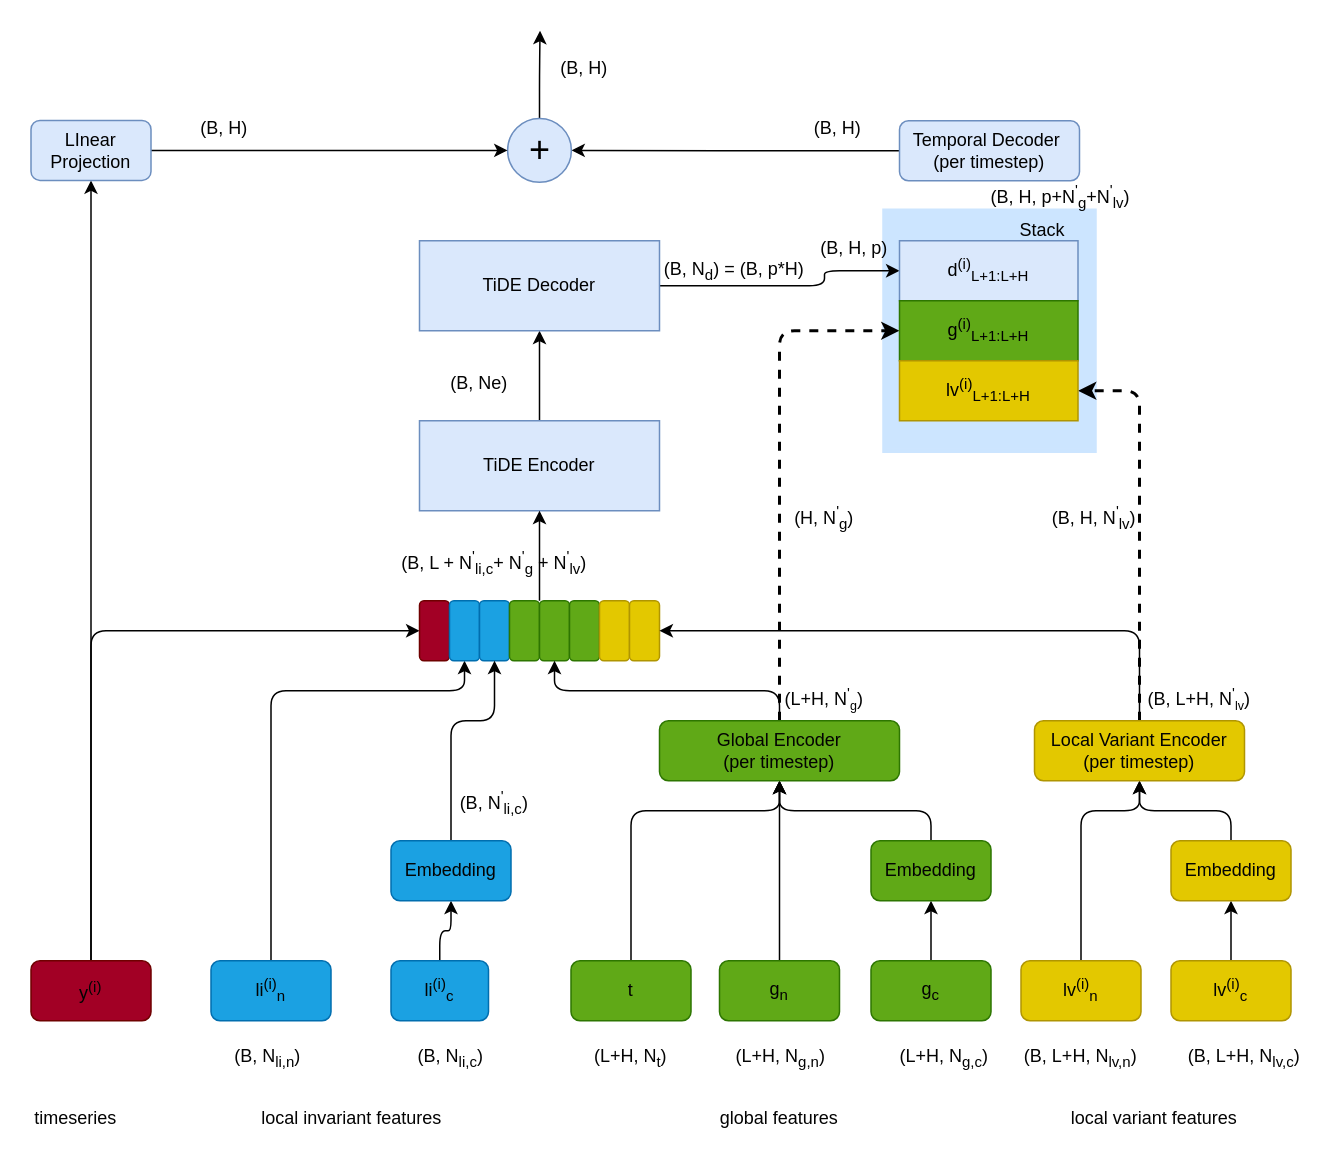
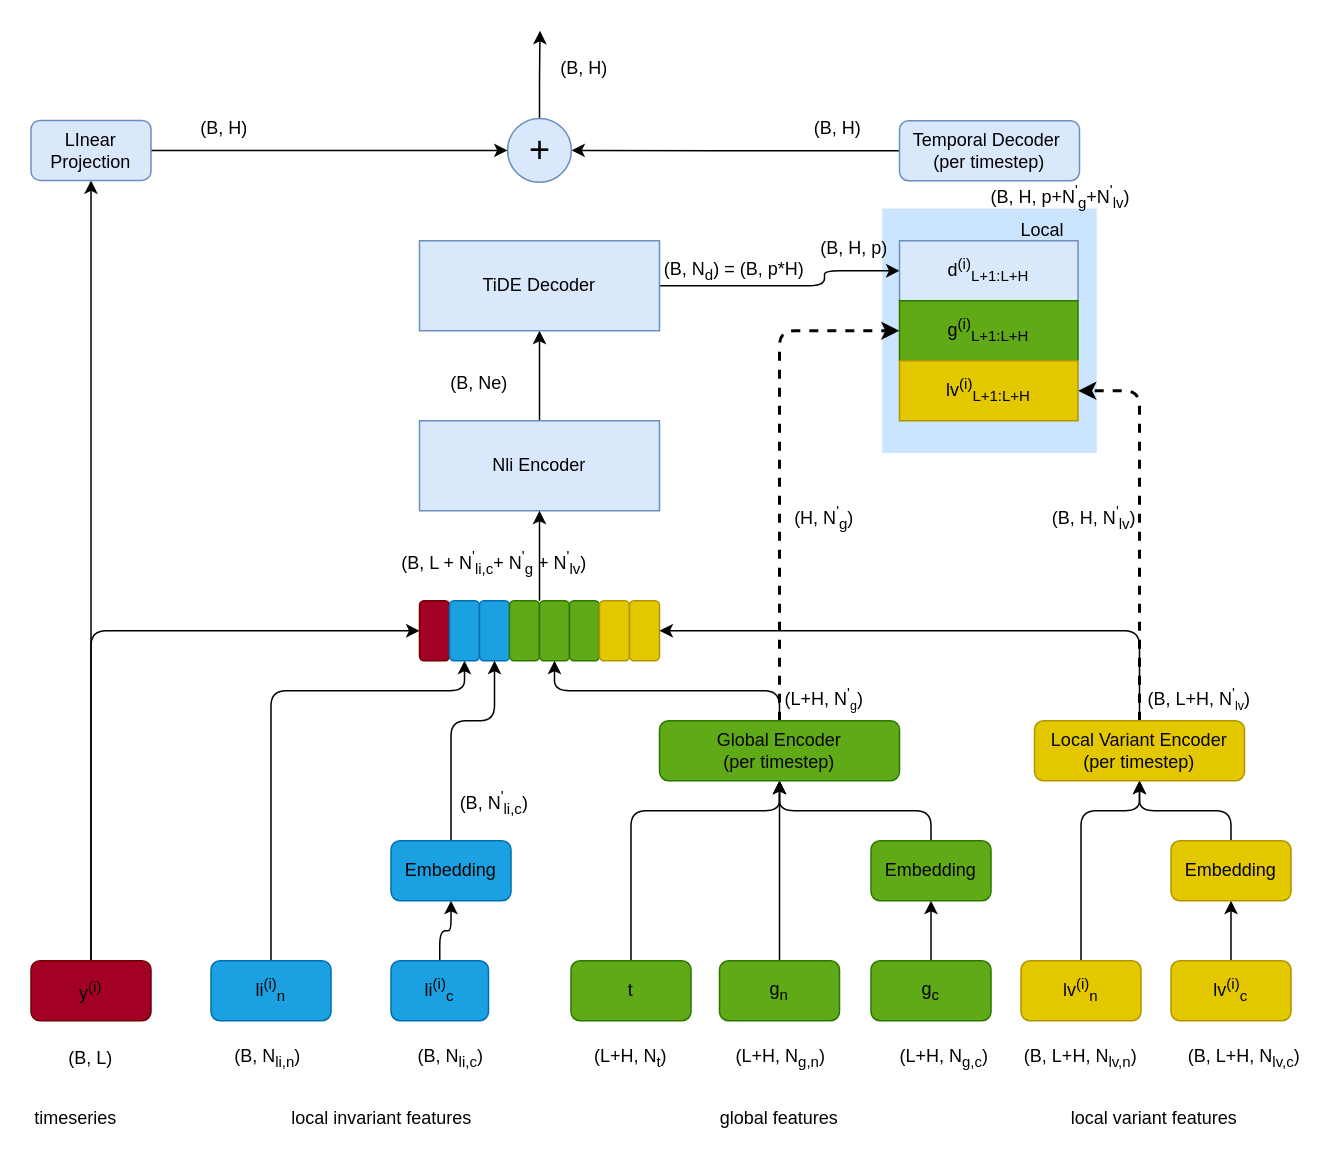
(1043, 230) -> (1043, 230)
(539, 466) -> (539, 466)
none -> (91, 1058)
(352, 1118) -> (382, 1118)
